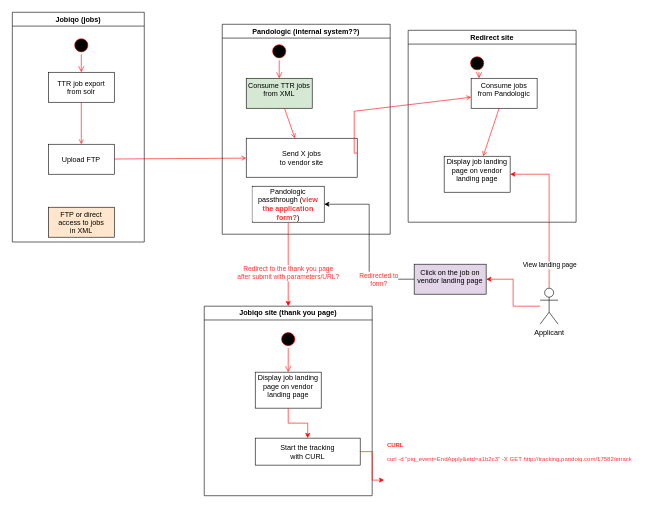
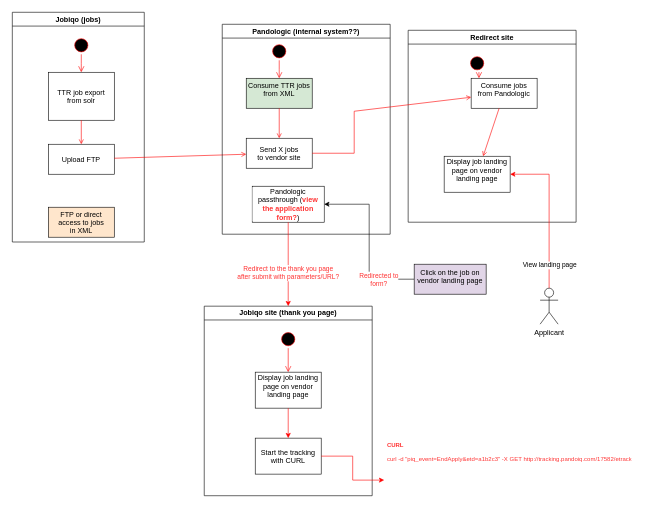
(81, 87) -> (81, 96)
(302, 158) -> (279, 153)
(513, 279) -> none
(308, 452) -> (288, 456)
